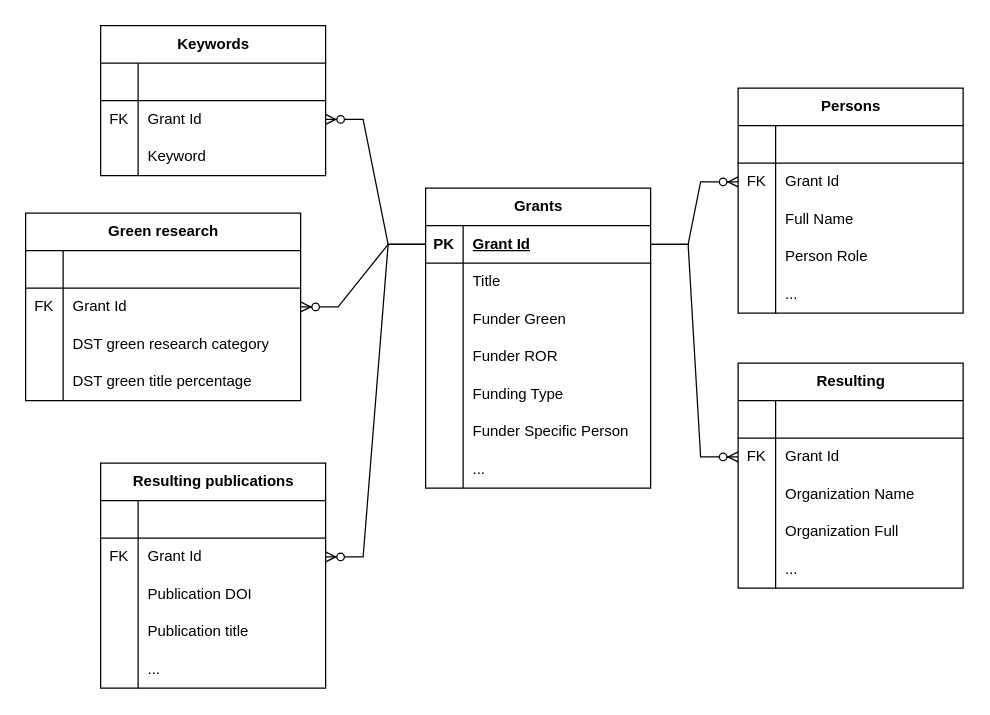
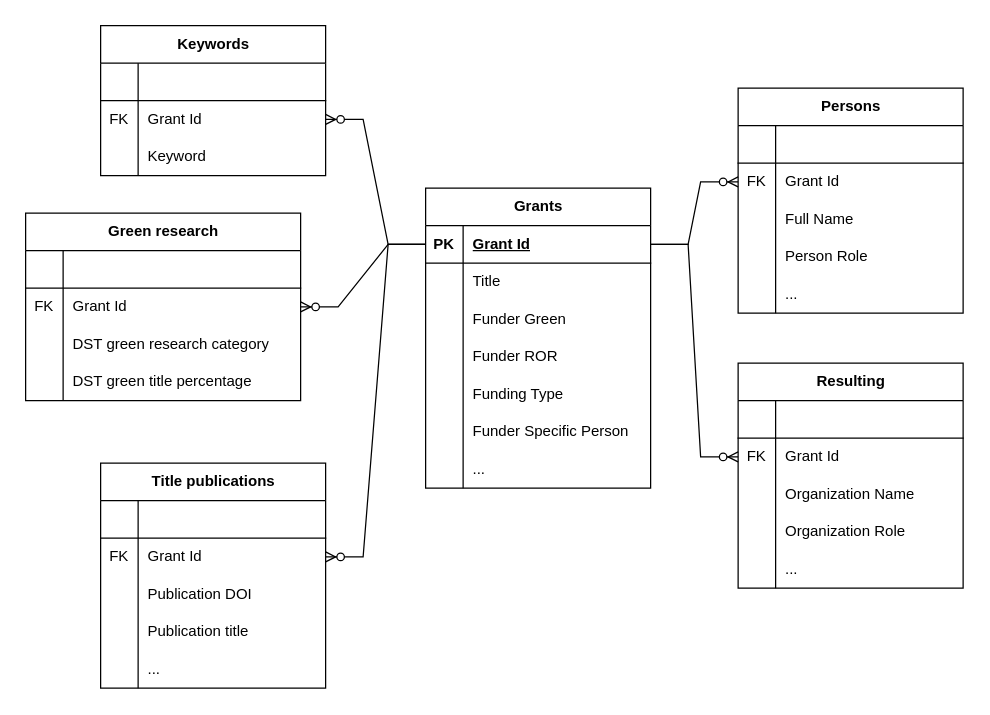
(214, 482) -> (214, 482)
(847, 532) -> (849, 532)
